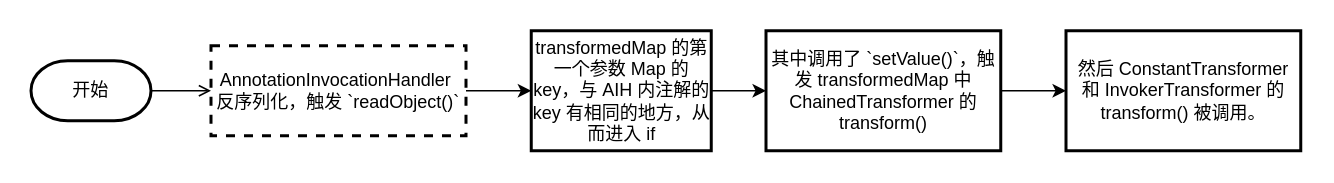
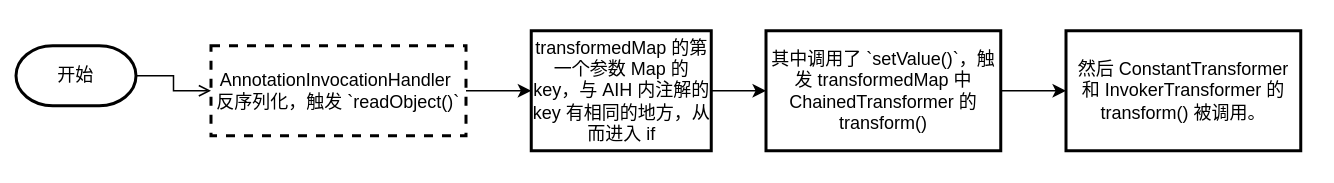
(91, 91) -> (76, 76)
